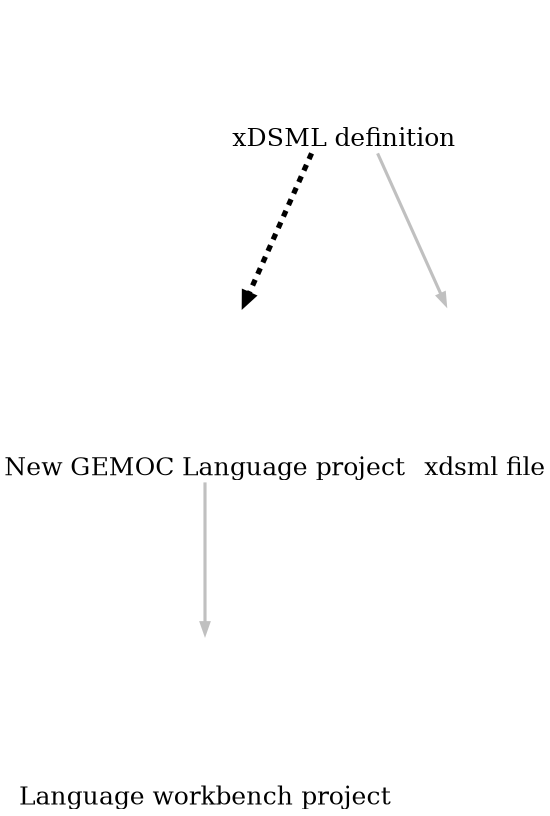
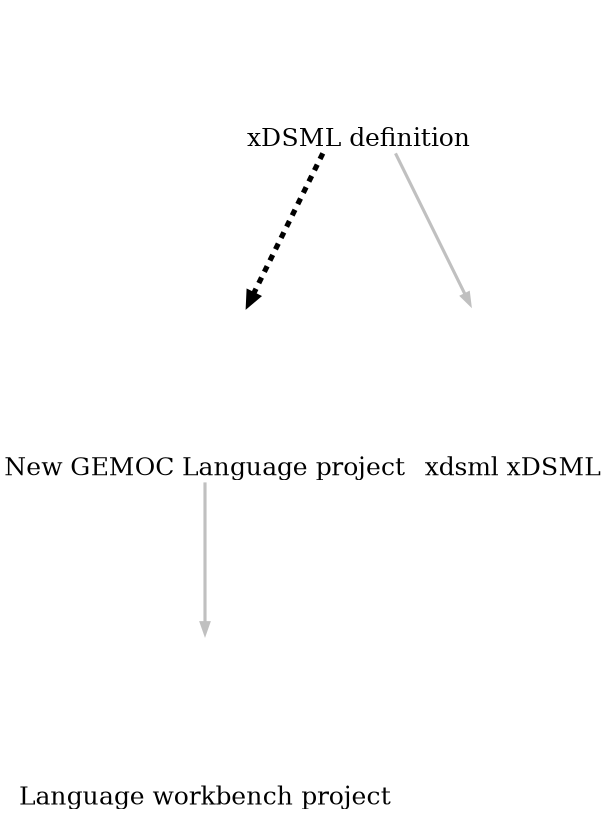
(485, 393) -> (513, 393)
